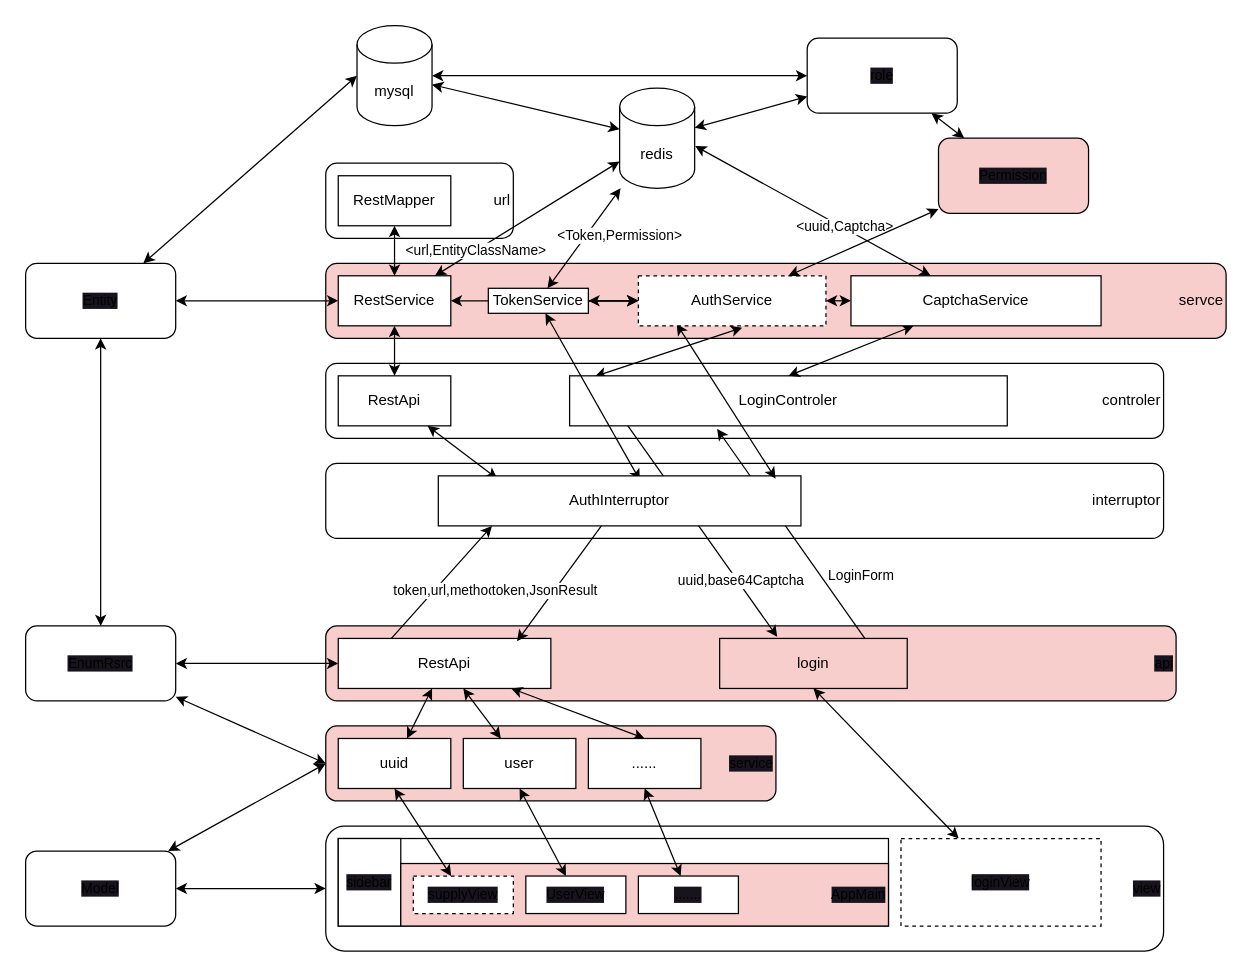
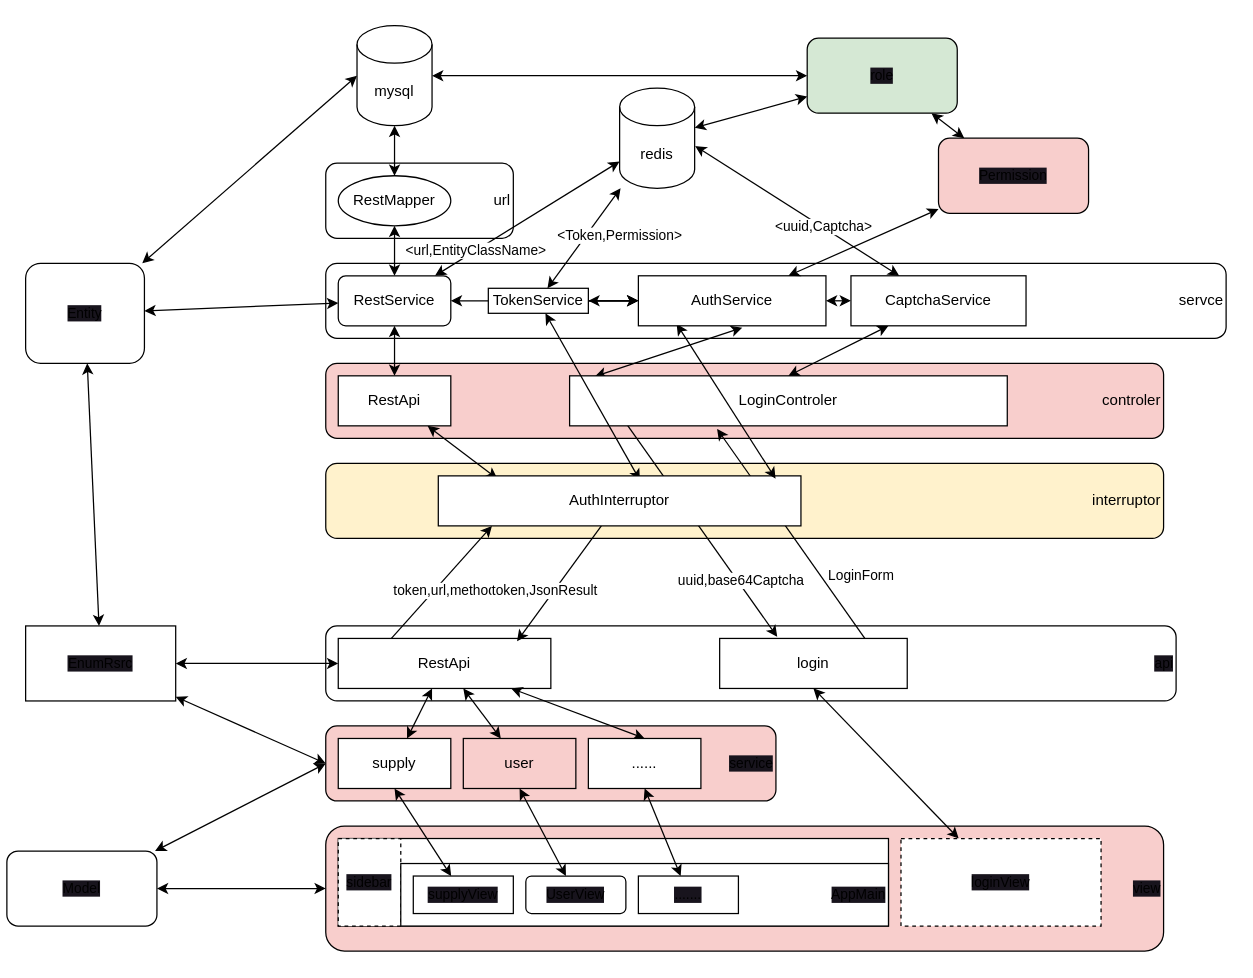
(882, 76) -> (882, 76)
(526, 107) -> (394, 151)
(394, 201) -> (394, 201)
(101, 301) -> (85, 313)
(394, 301) -> (394, 301)
(732, 301) -> (732, 301)
(976, 301) -> (938, 301)
(1198, 301) -> (1198, 301)
(1125, 401) -> (1125, 401)
(1116, 501) -> (1116, 501)
(101, 663) -> (101, 663)
(813, 663) -> (813, 663)
(1163, 663) -> (1163, 663)
(394, 763) -> (394, 763)
(519, 763) -> (519, 763)
(369, 882) -> (369, 882)
(101, 888) -> (82, 888)
(1147, 888) -> (1147, 888)
(463, 894) -> (463, 894)
(576, 894) -> (576, 894)
(860, 894) -> (860, 894)
